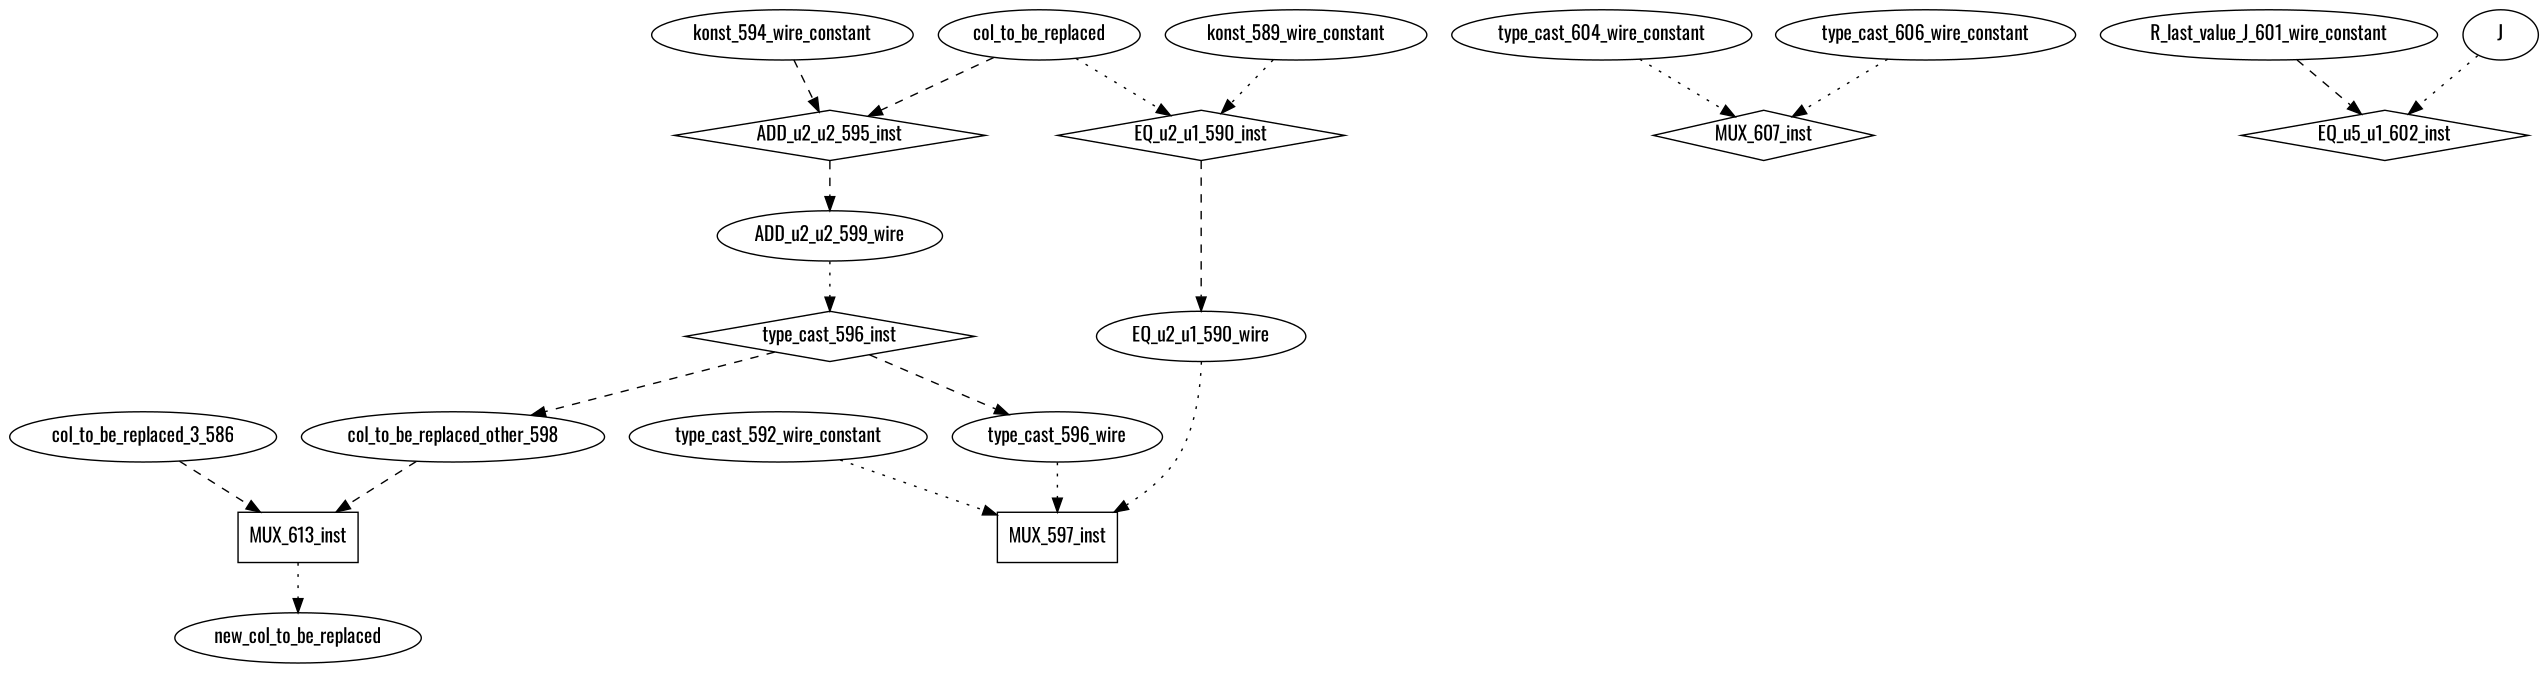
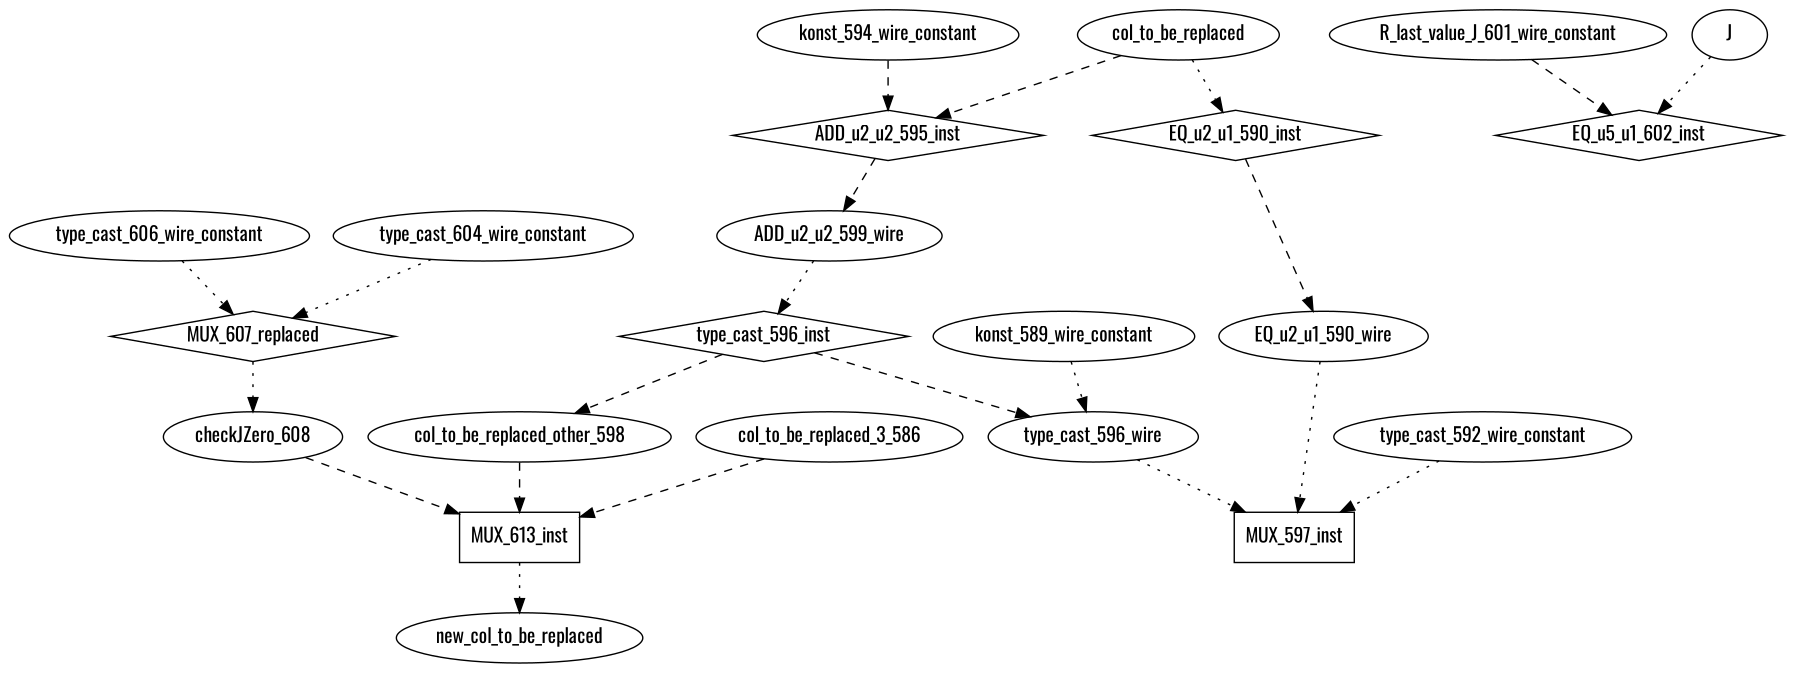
(1252, 82) -> (1077, 380)
(1764, 135) -> (253, 336)
none -> (253, 437)
